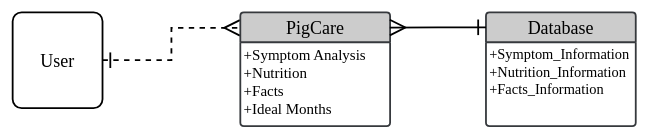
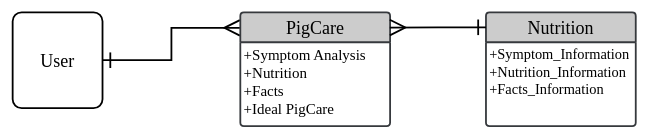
(561, 27) -> (561, 27)
(171, 43) -> (171, 43)
(275, 64) -> (275, 64)
